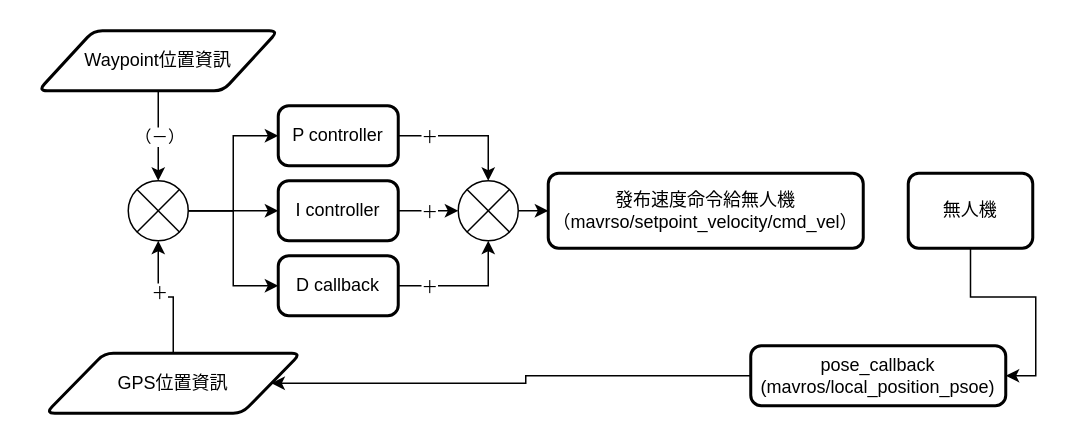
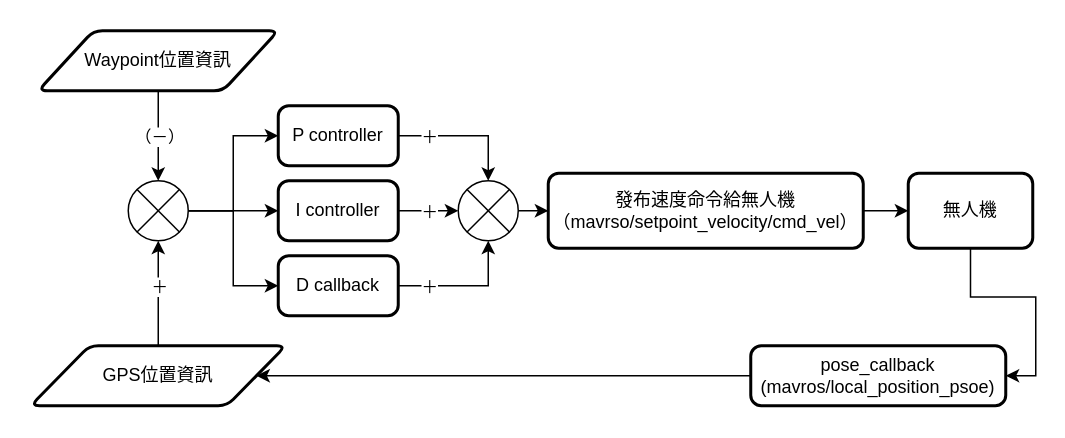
none -> (891, 211)
(173, 383) -> (158, 376)
